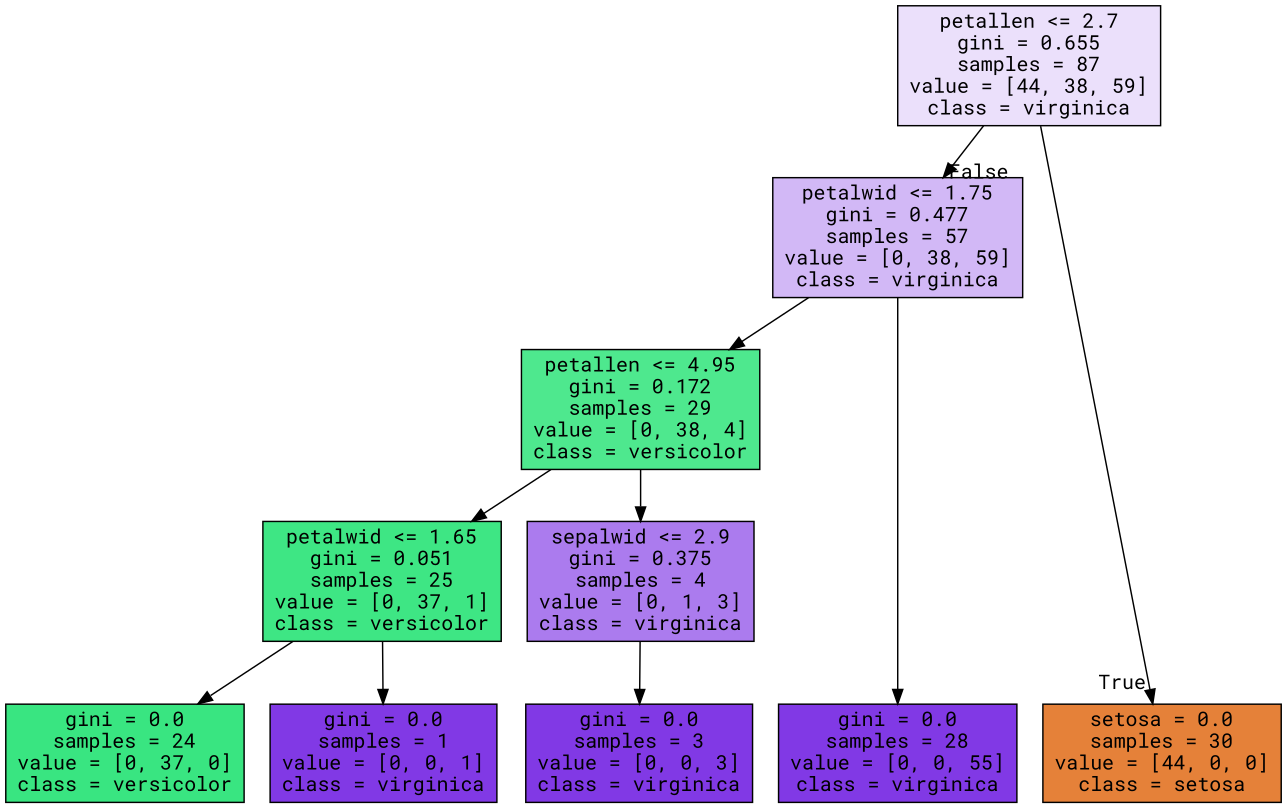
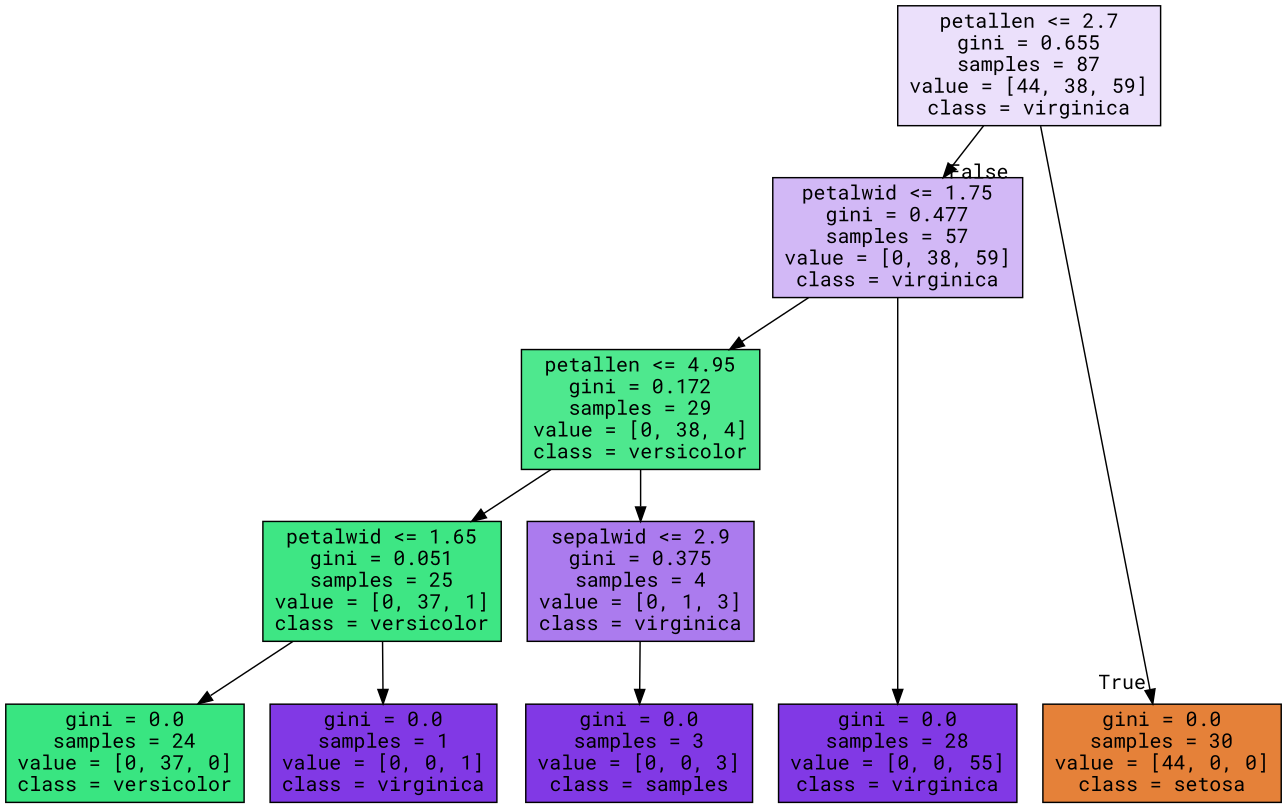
(639, 753) -> (639, 753)
(1162, 753) -> (1162, 753)
